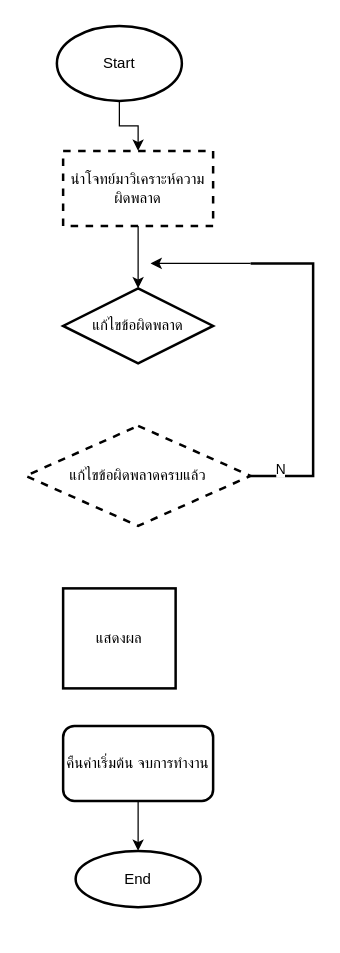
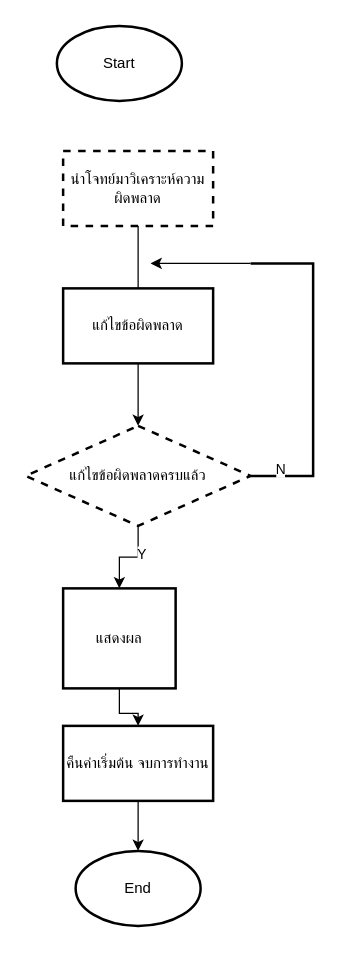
(125, 126) -> none
(138, 278) -> (138, 282)
(138, 326) -> (138, 326)
none -> (138, 390)
none -> (133, 557)
none -> (119, 711)
(138, 763) -> (138, 763)
(138, 879) -> (138, 888)
